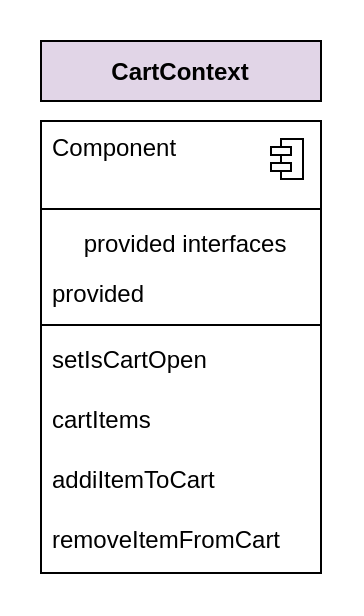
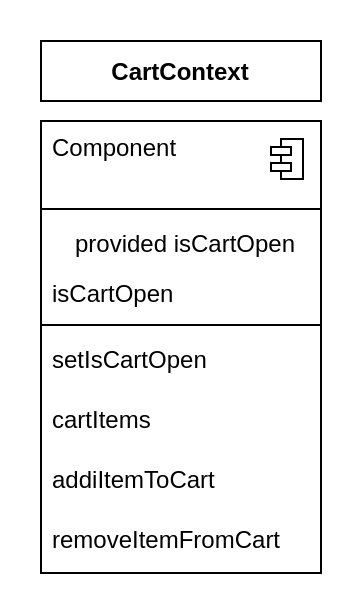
(181, 71) -> (181, 71)
(186, 245) -> (186, 245)
(104, 295) -> (117, 295)
